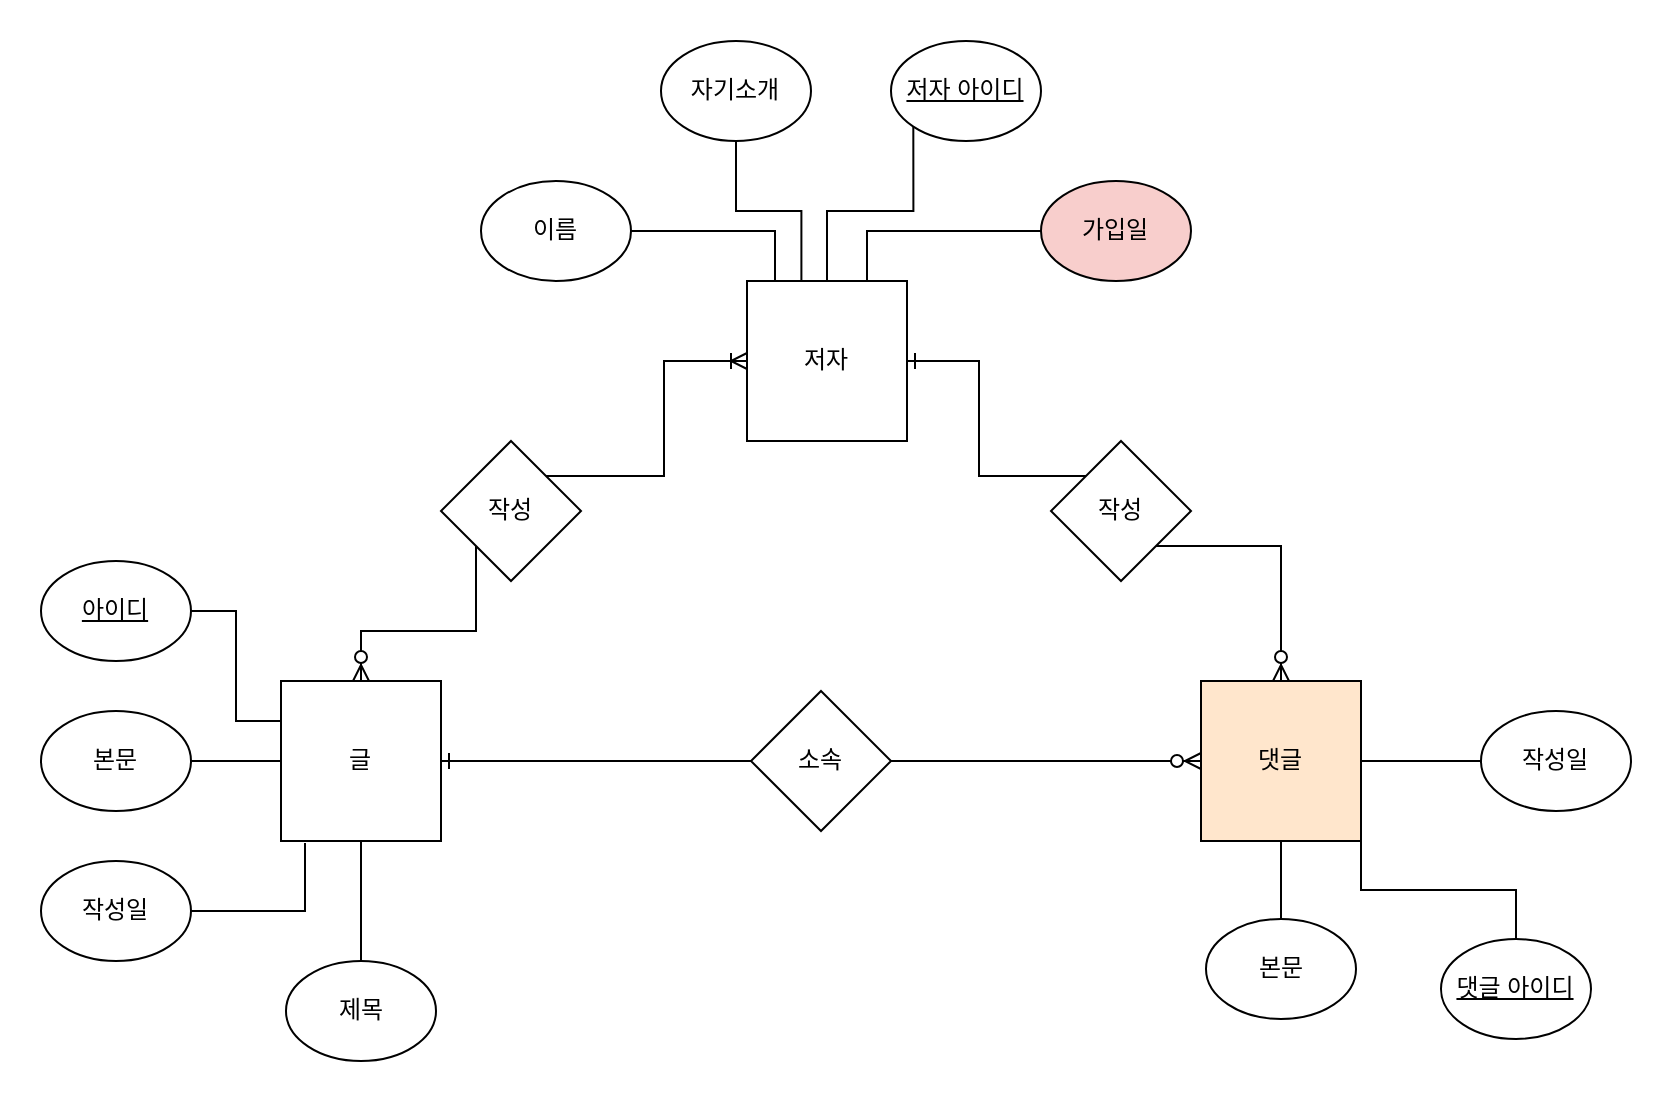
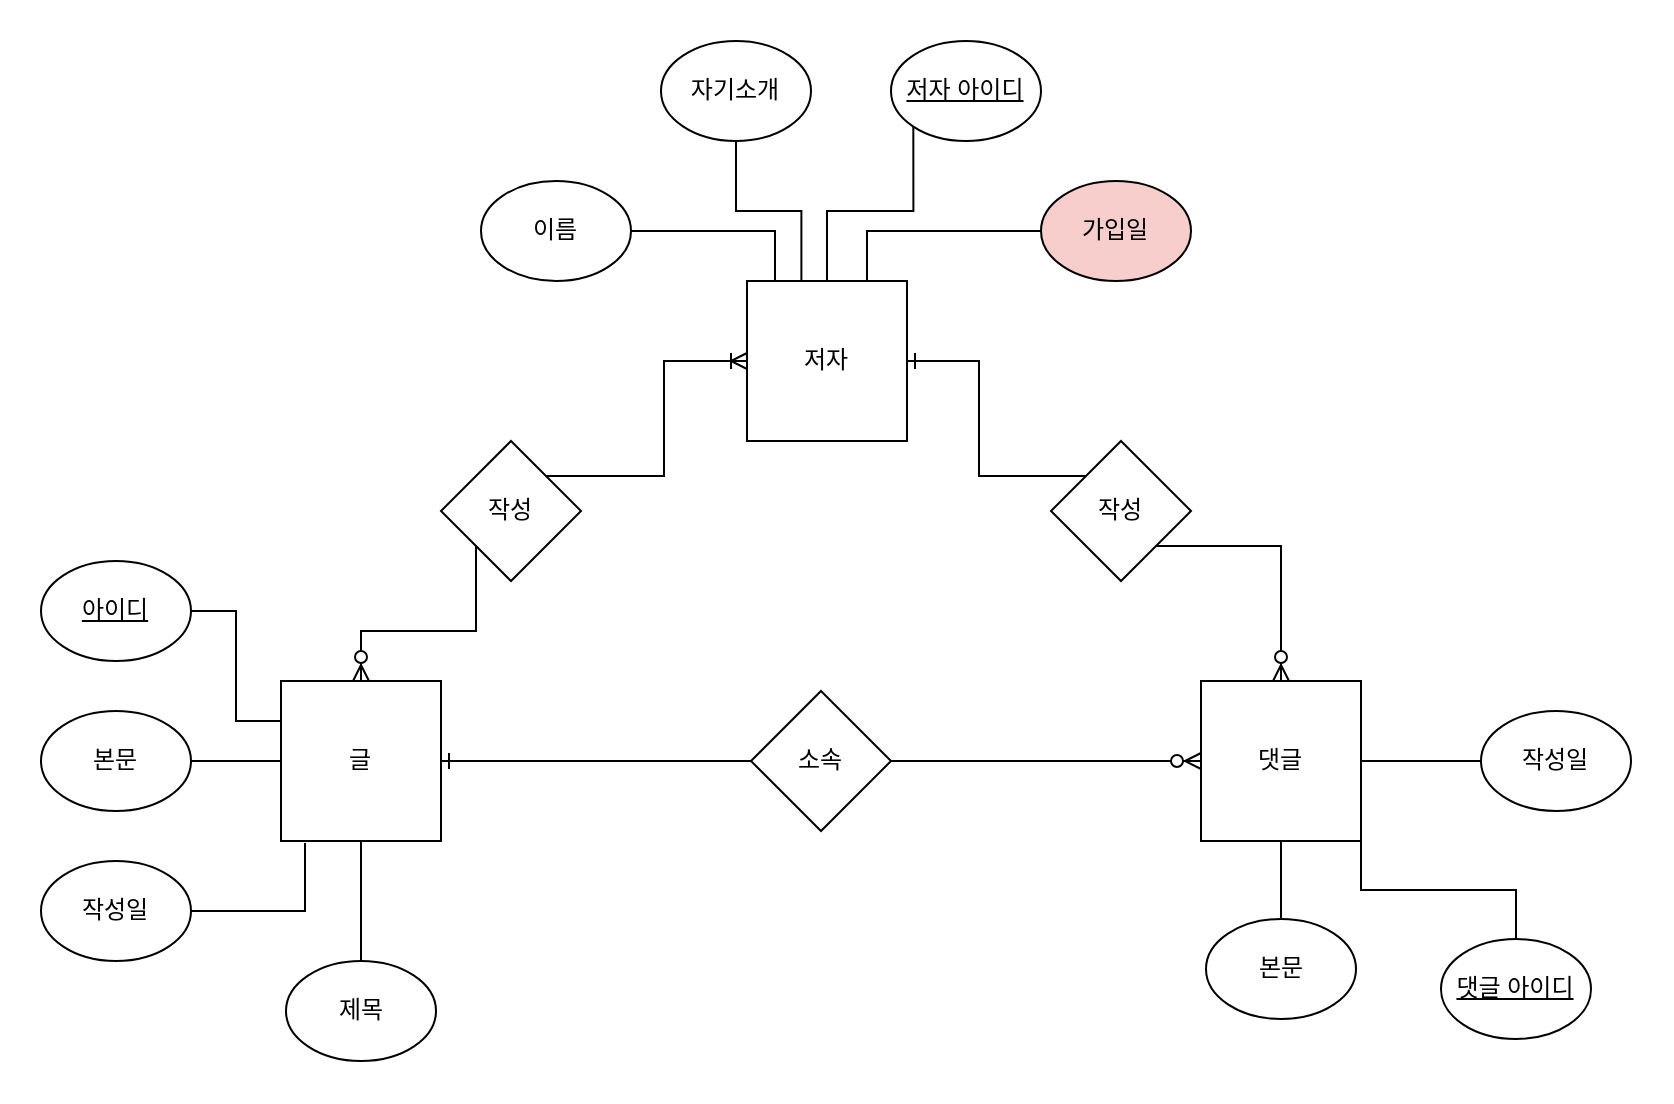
(1281, 761) -> (1281, 761)
